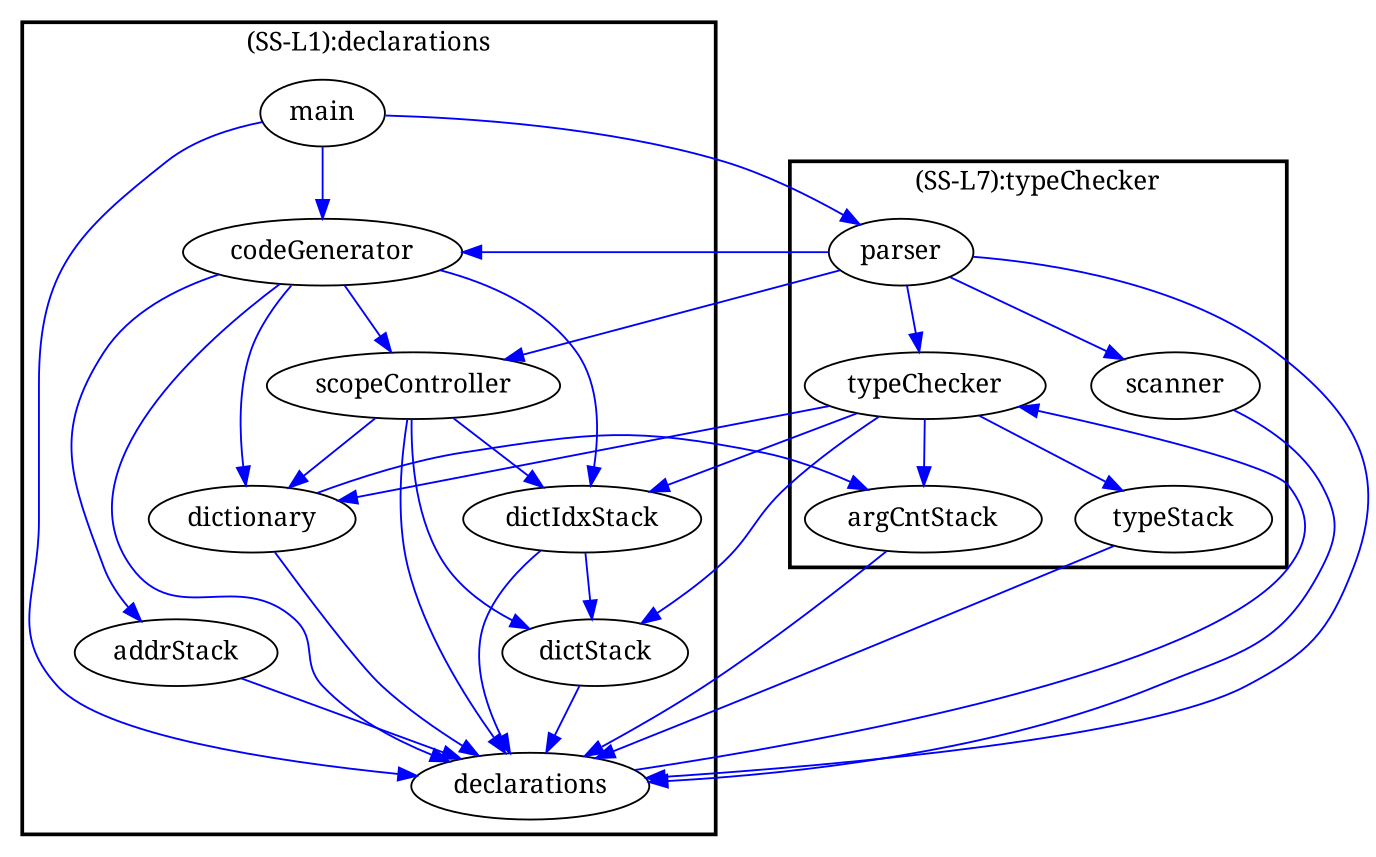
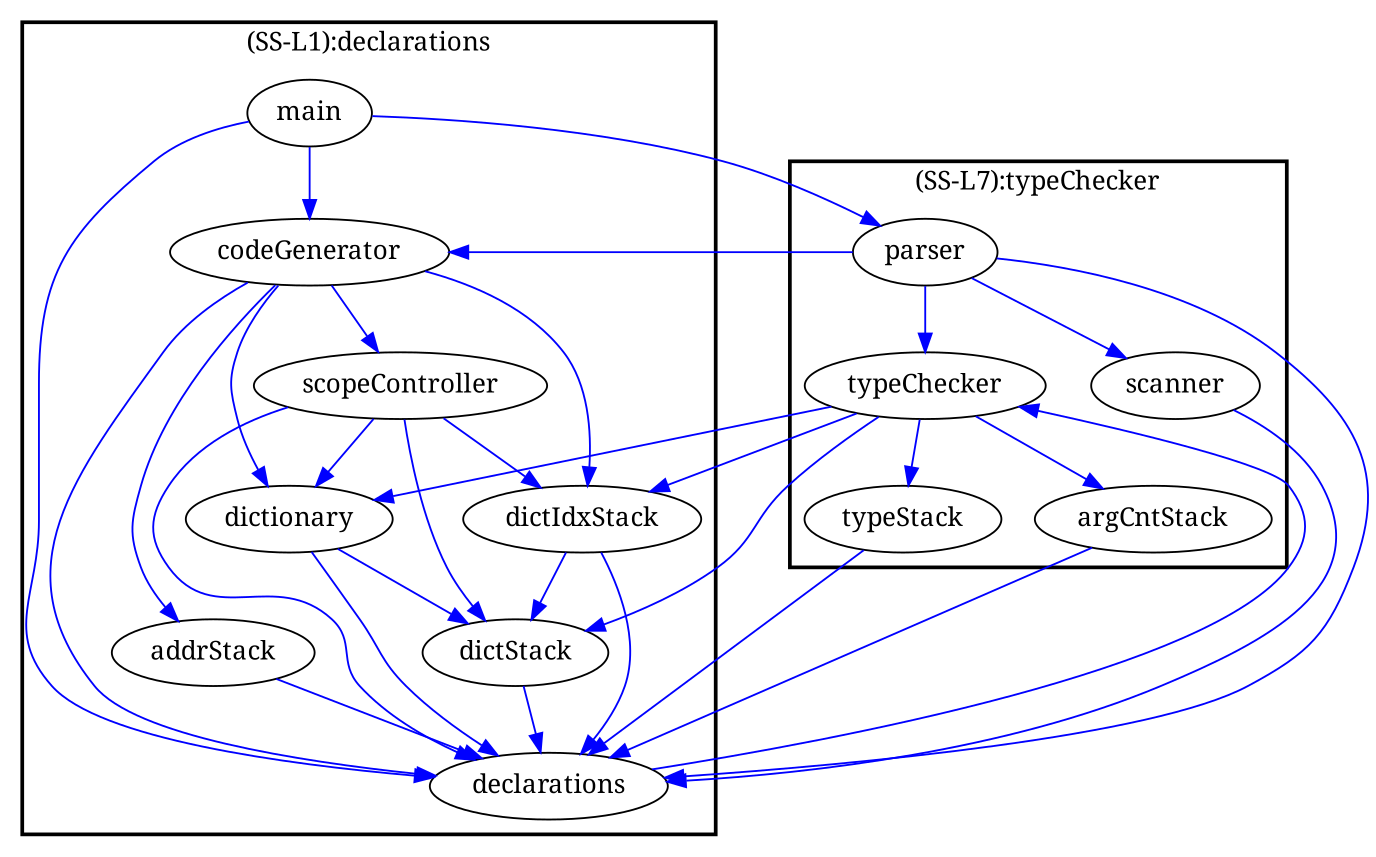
(682, 312) -> none
(584, 437) -> (395, 581)
